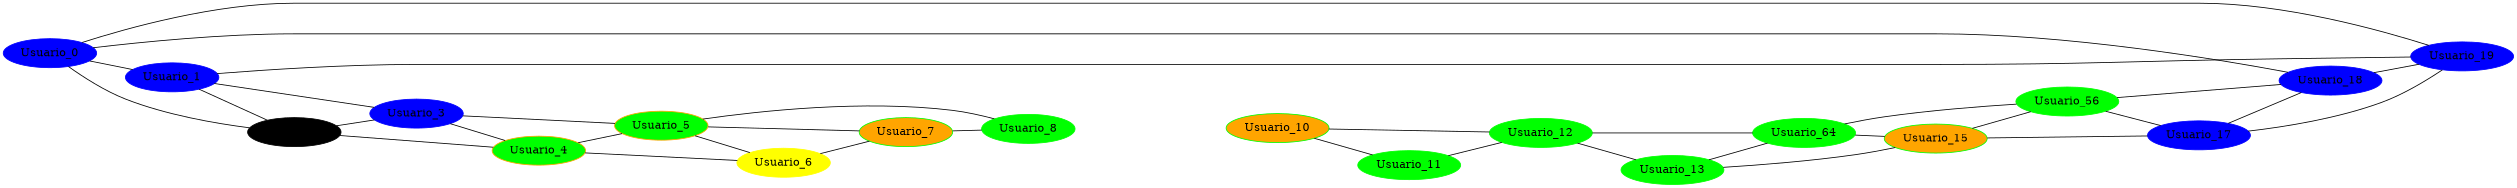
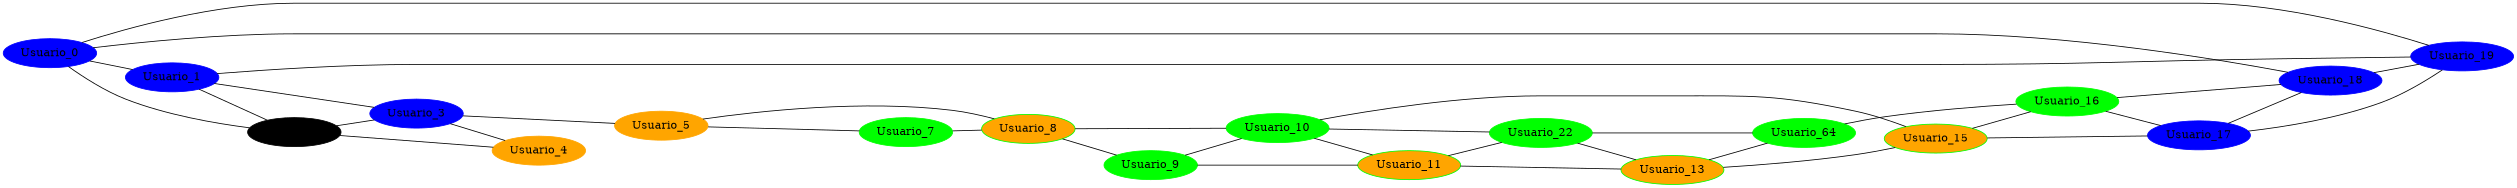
(2067, 102) -> (2067, 102)
(661, 126) -> (661, 126)
none -> (1151, 128)
(1278, 128) -> (1278, 128)
(1028, 129) -> (1028, 129)
(906, 132) -> (906, 132)
(1541, 133) -> (1541, 133)
(1870, 136) -> (1614, 96)
(600, 138) -> none
(539, 151) -> (539, 151)
(784, 163) -> none
none -> (1151, 165)
(1409, 165) -> (1409, 165)
none -> (1541, 168)
(1672, 170) -> (1672, 170)
